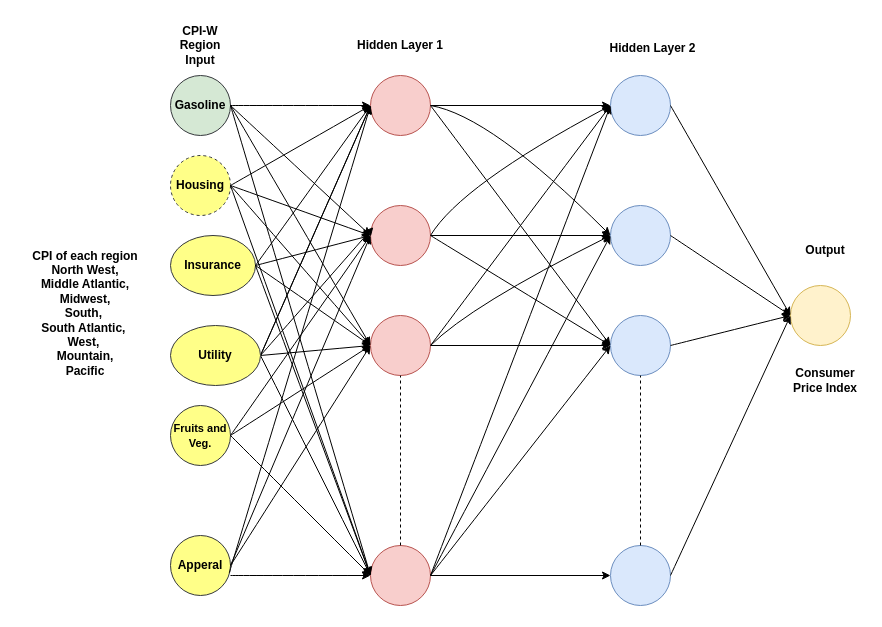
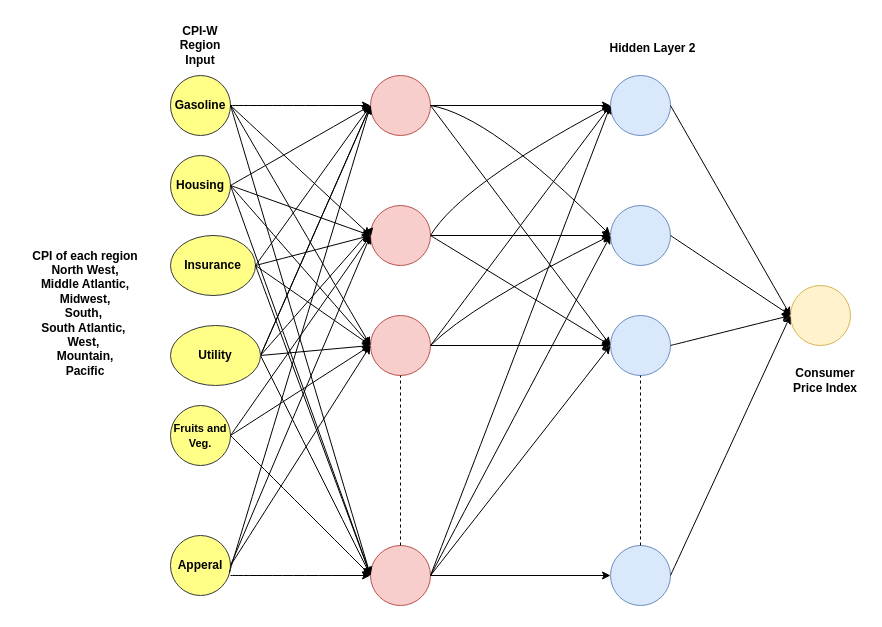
(401, 46) -> none
(201, 106) -> (201, 106)
(201, 186) -> (201, 186)
(826, 251) -> none
